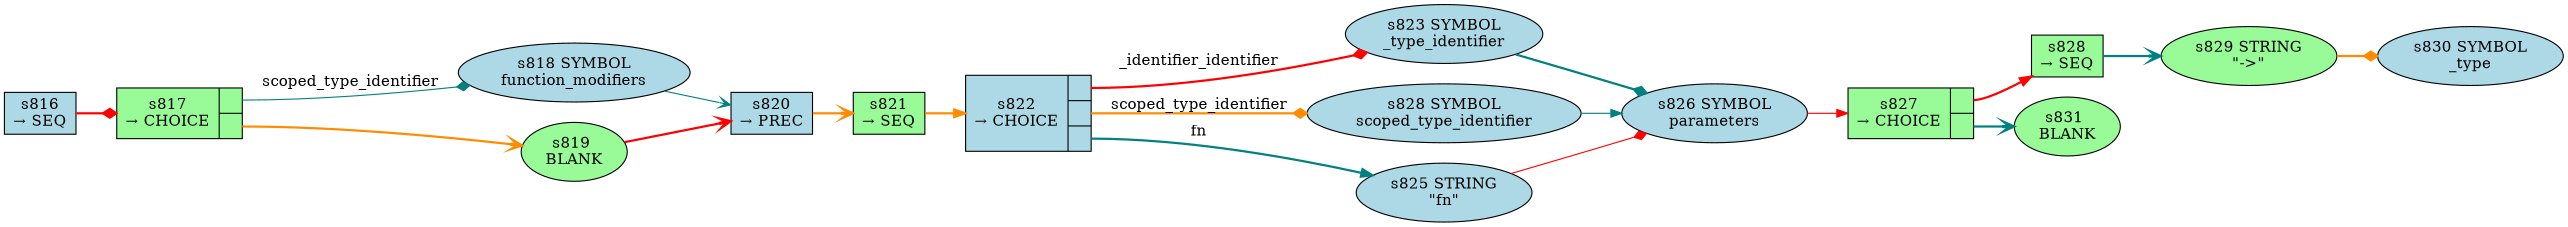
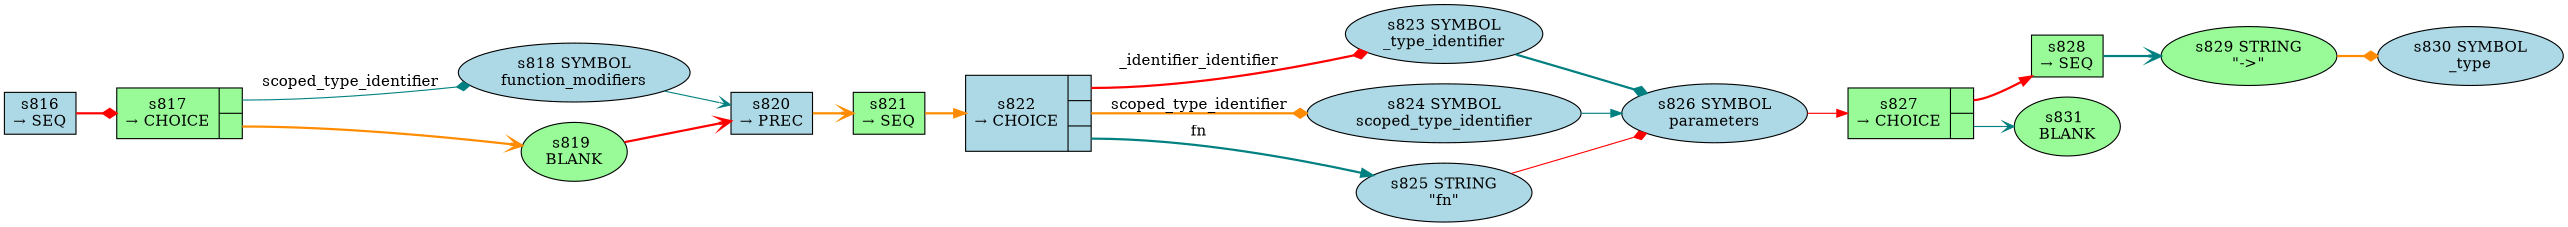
(1444, 113) -> (1444, 113)
(1988, 127) -> (1988, 127)
